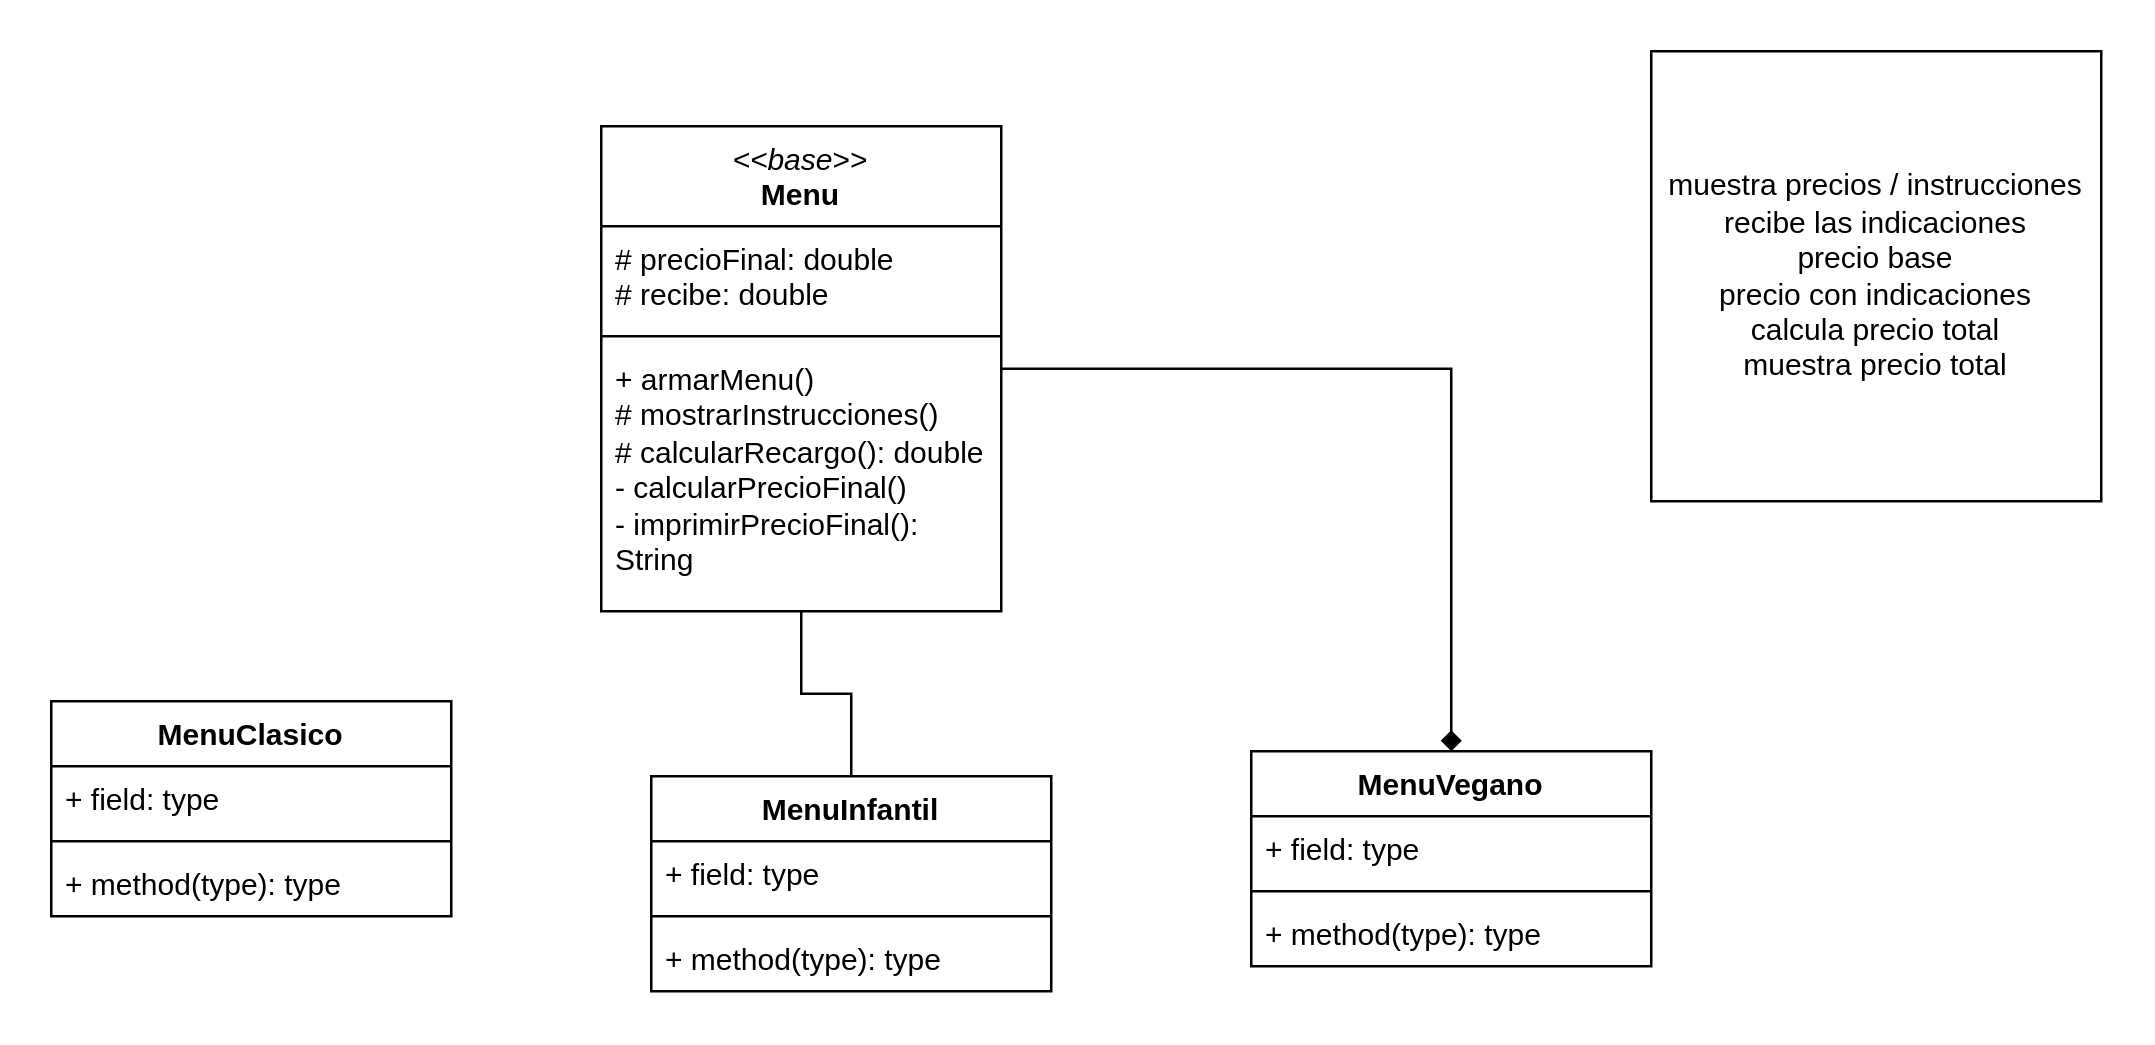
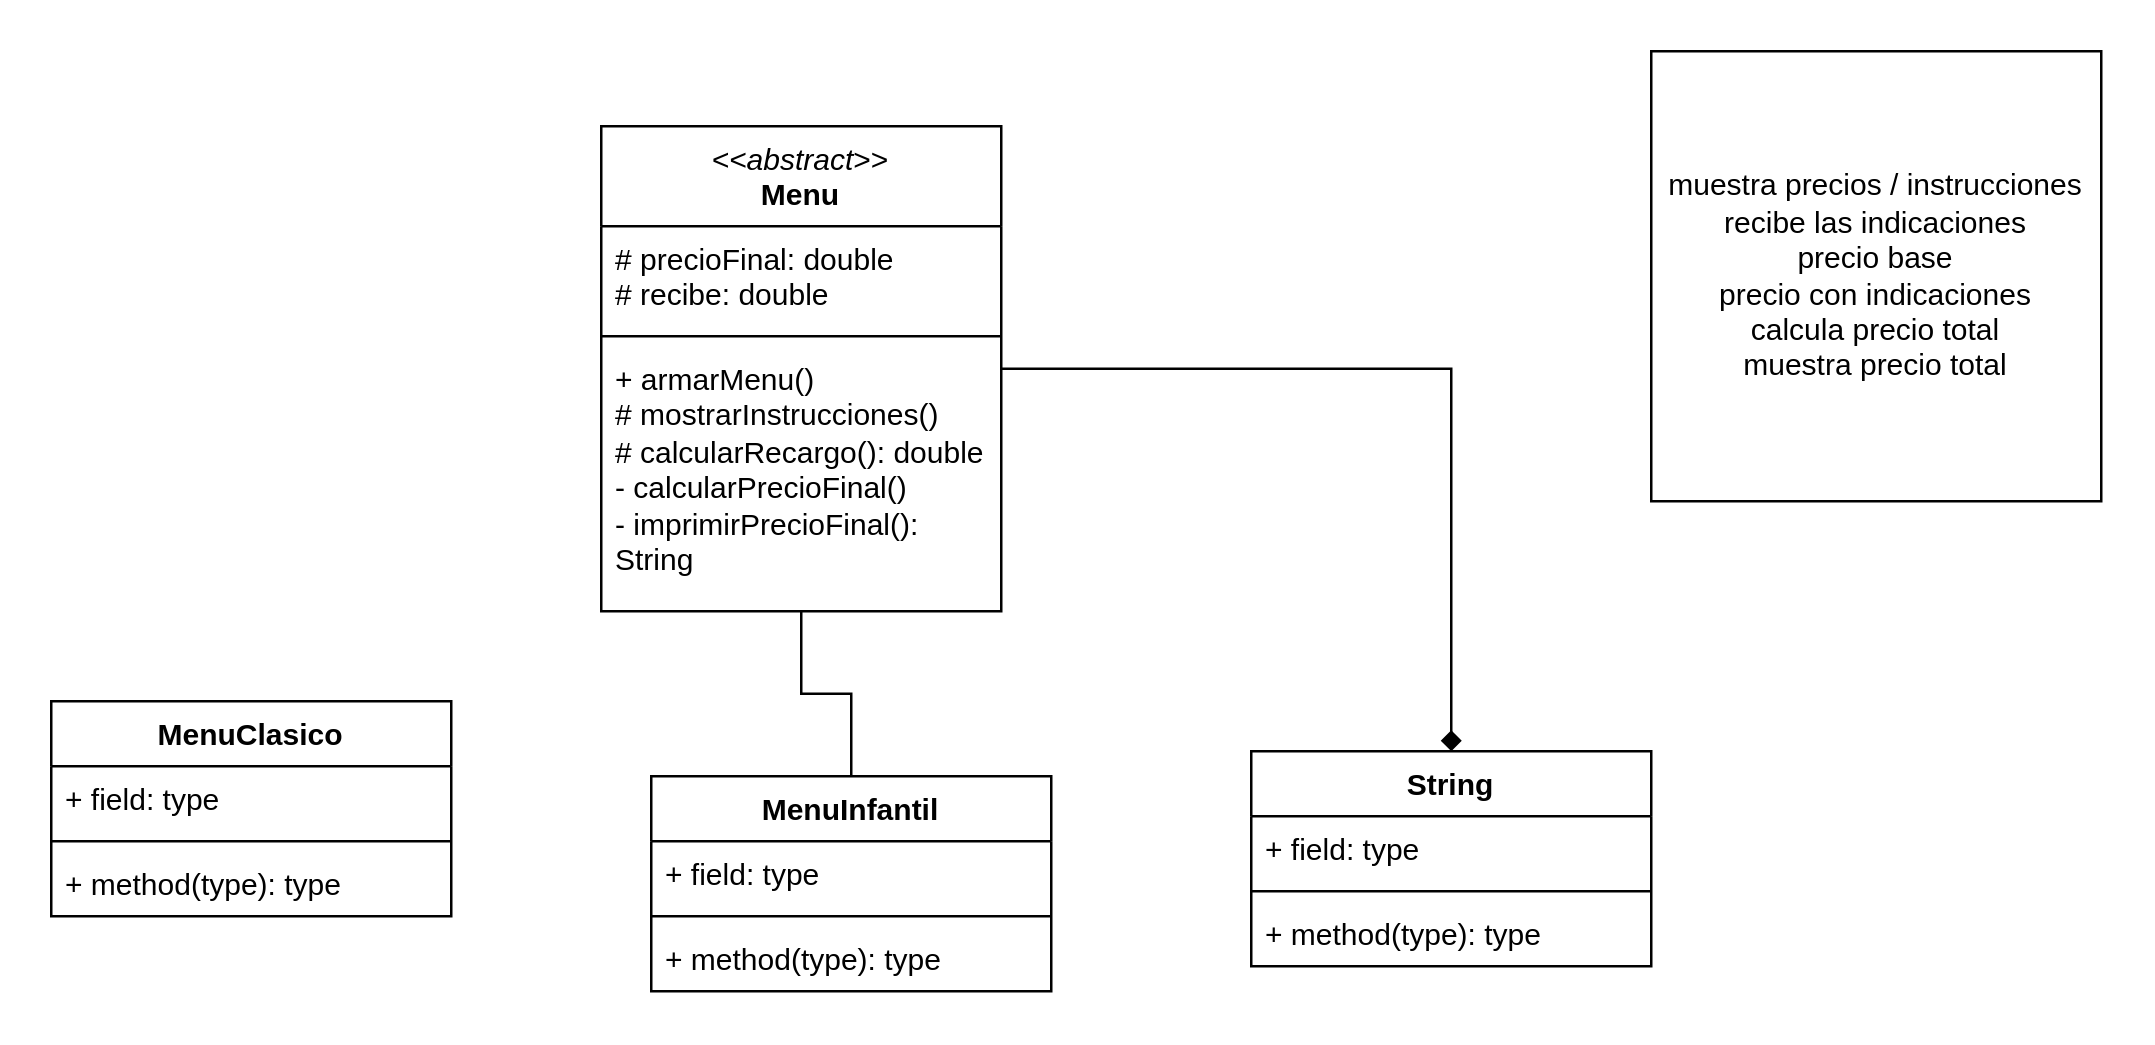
(801, 180) -> (801, 180)
(1451, 787) -> (1451, 787)
